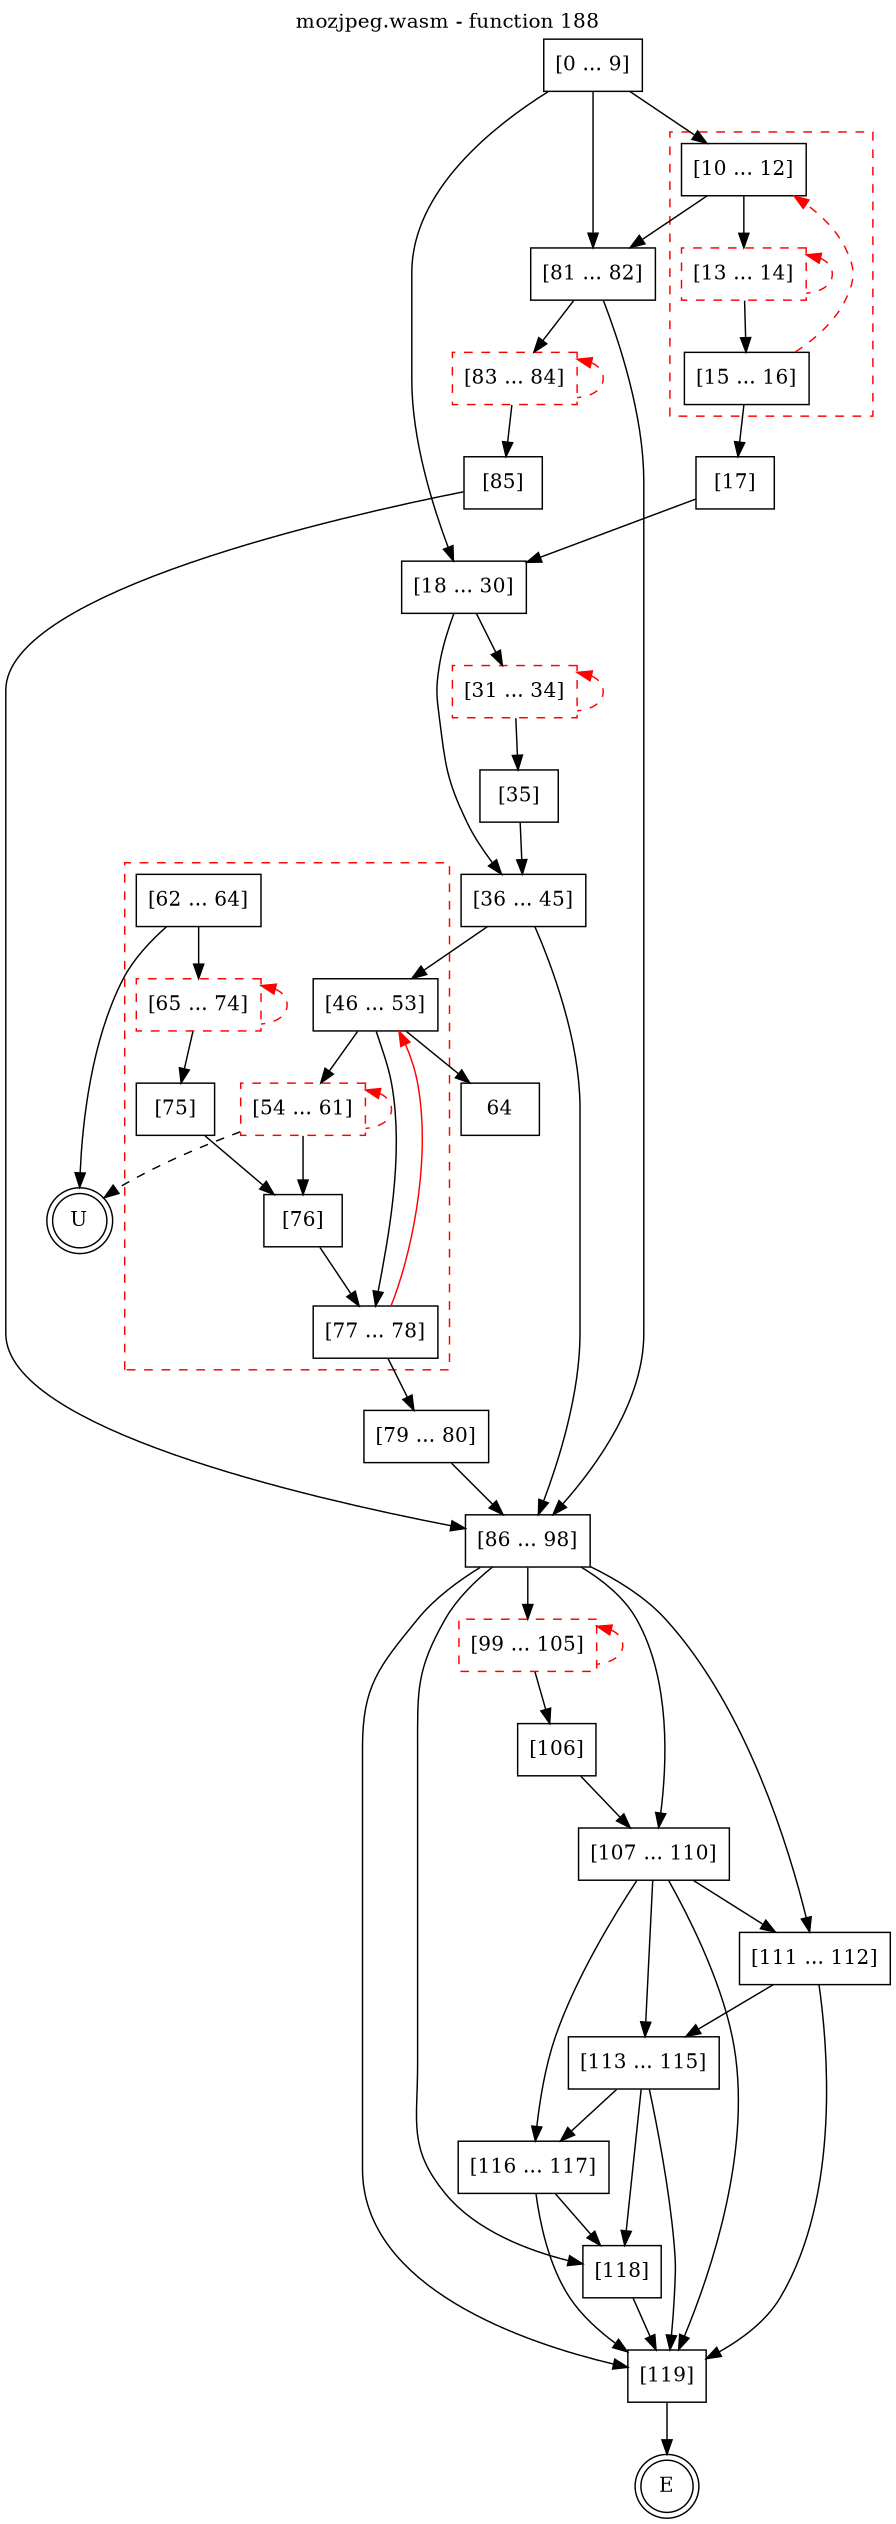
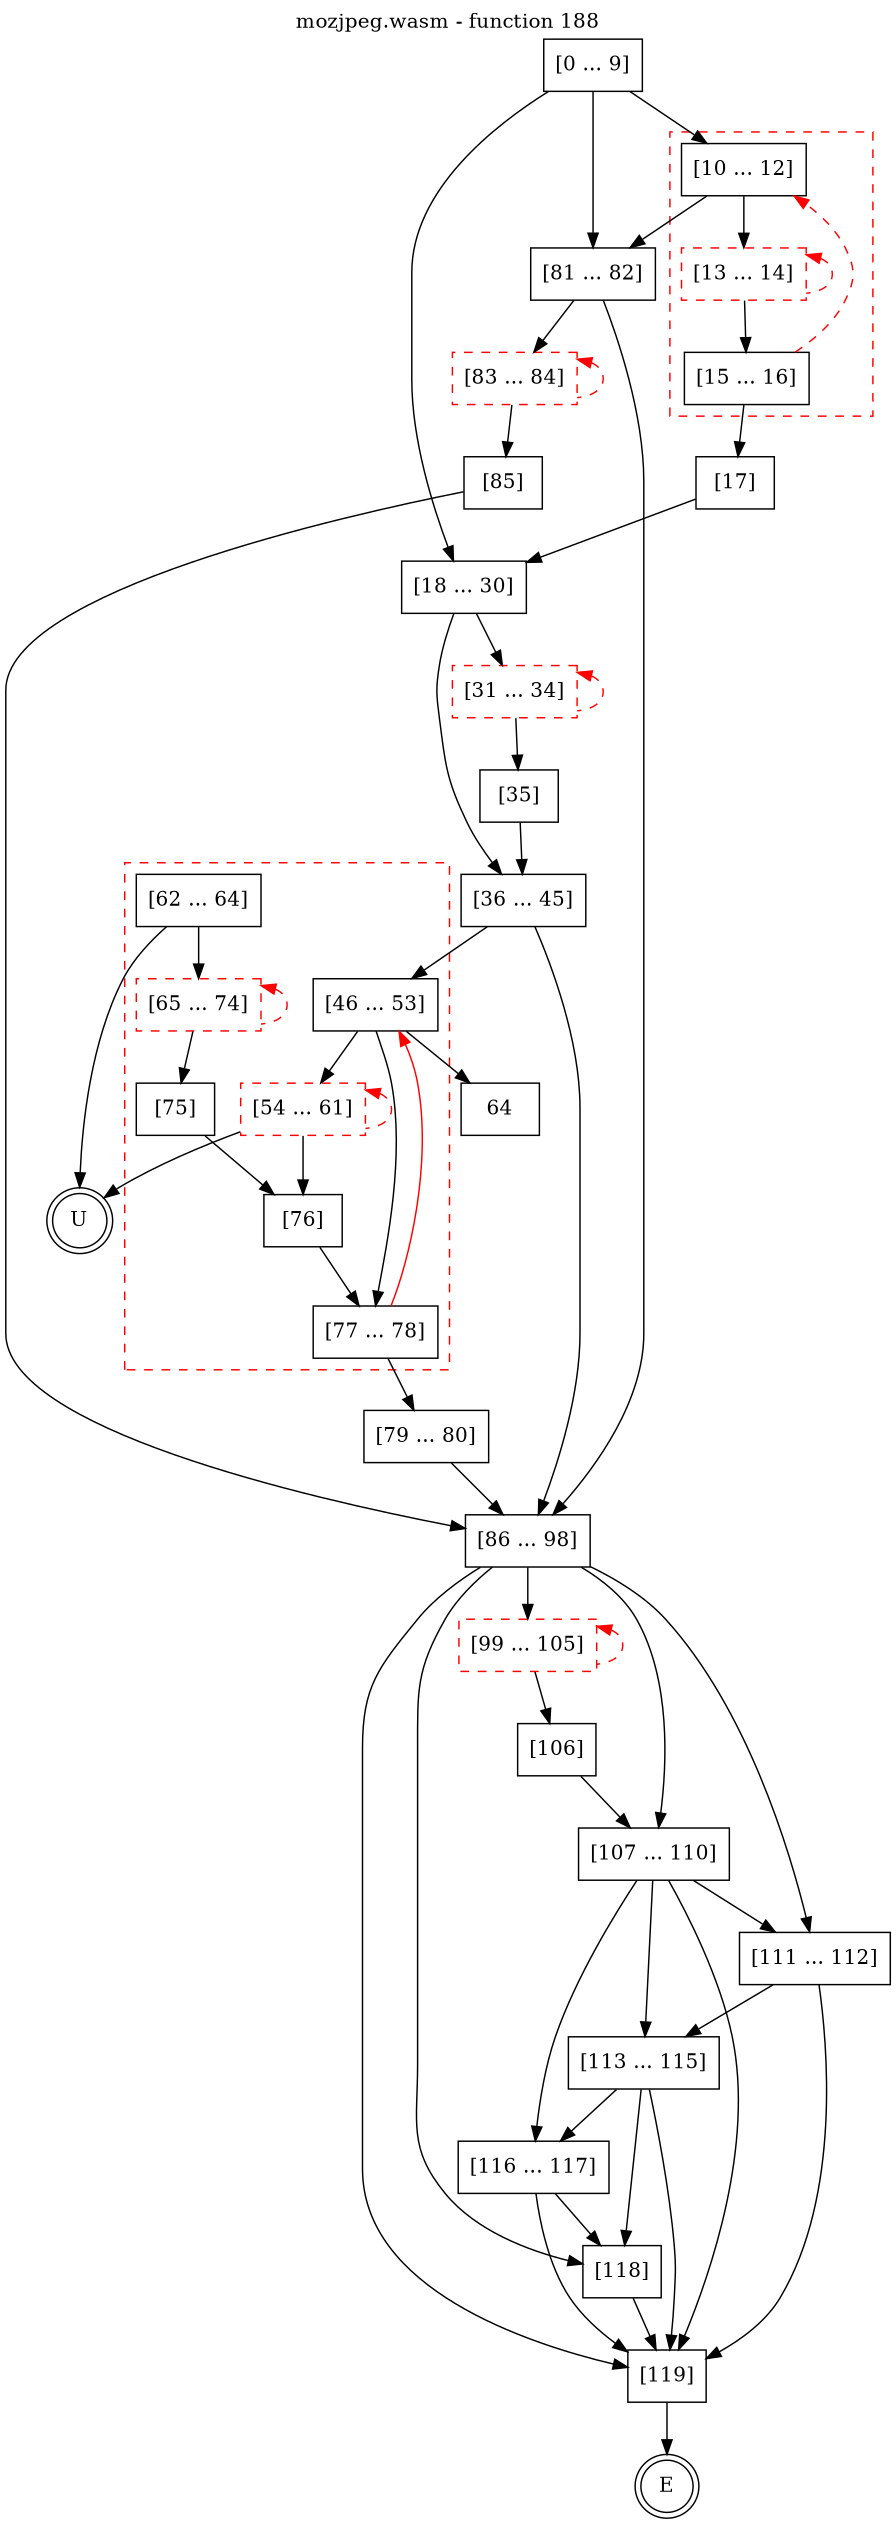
(177, 1158) -> (177, 1158)
